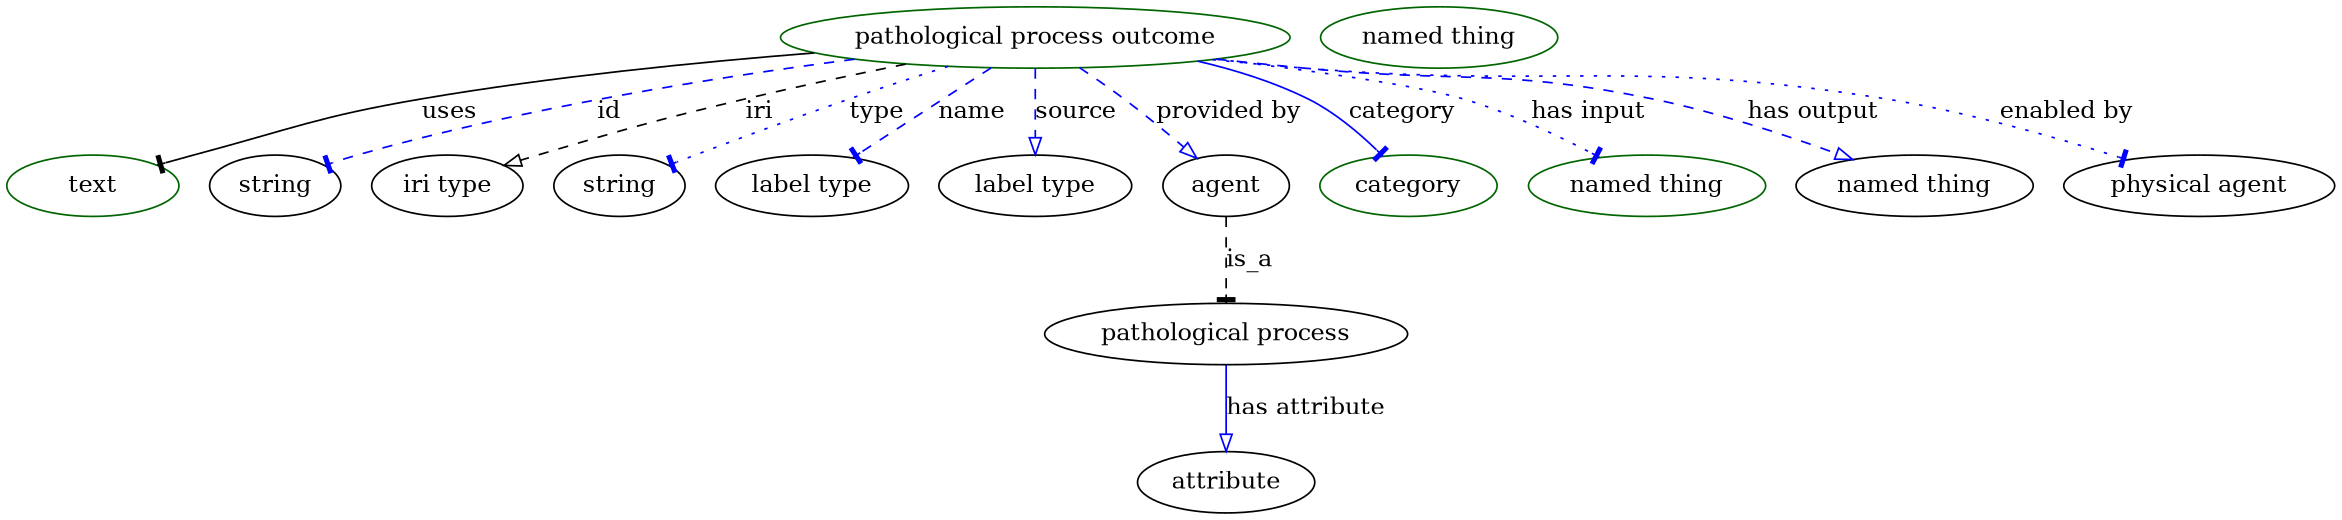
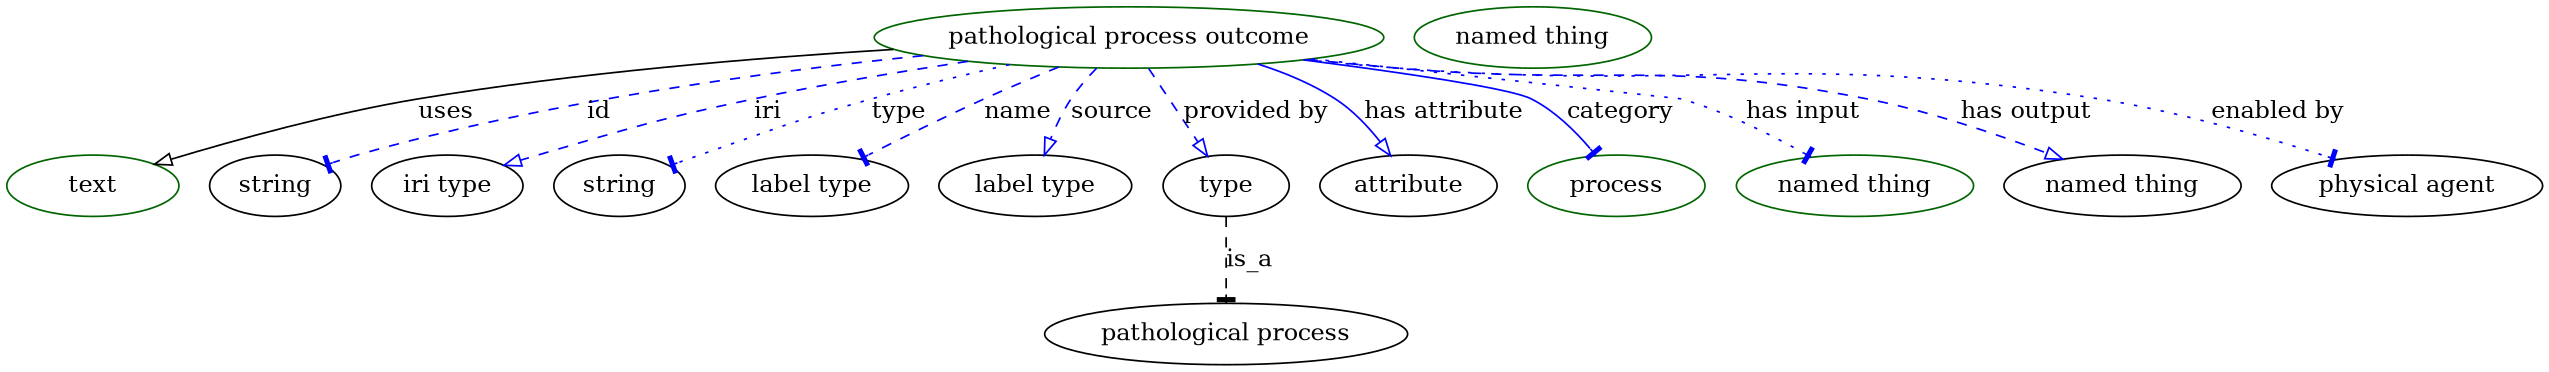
(487, 89) -> (529, 83)
(712, 107) -> (742, 101)
(1226, 186) -> (1226, 186)
(1408, 186) -> (1616, 186)
(1226, 400) -> (1326, 93)
